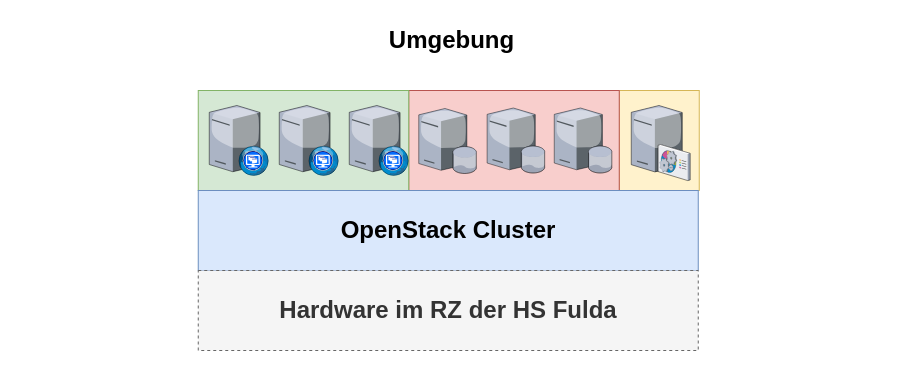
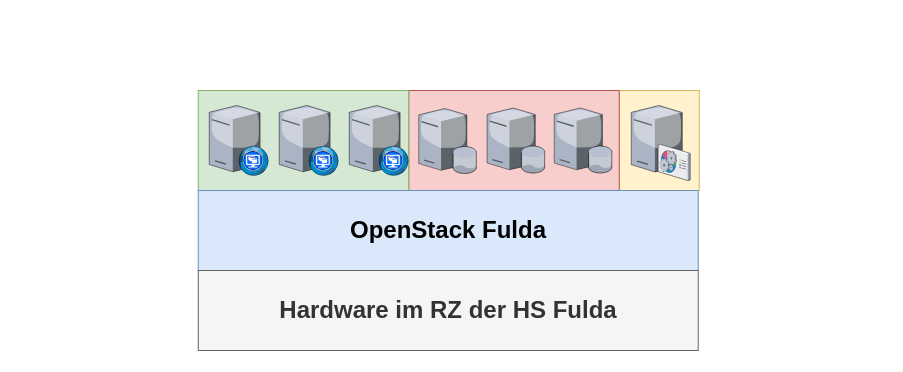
(451, 41) -> none
(449, 231) -> (449, 231)
(448, 311) -> (448, 311)
